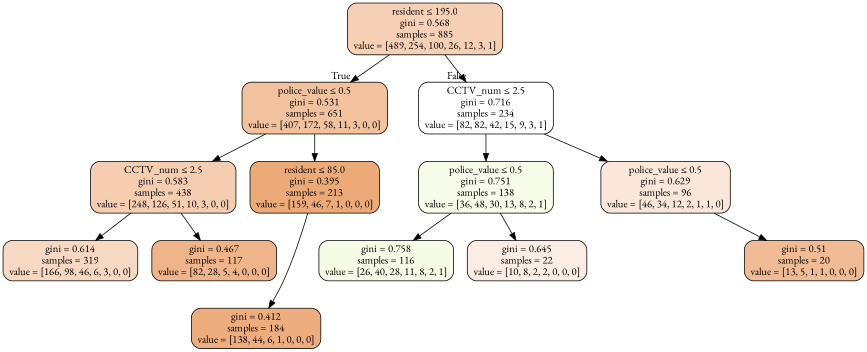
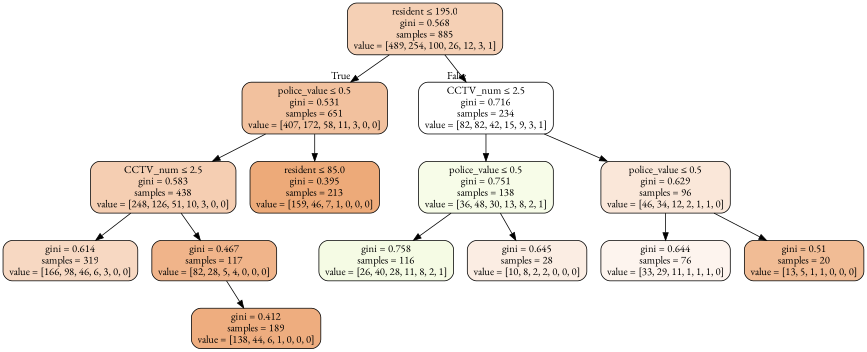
(293, 258) -> (233, 291)
(527, 260) -> (527, 260)
none -> (666, 261)
(256, 328) -> (256, 328)
